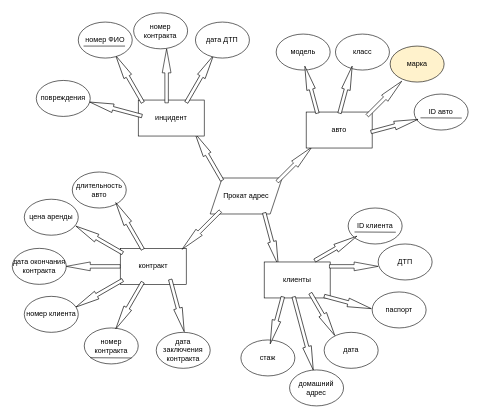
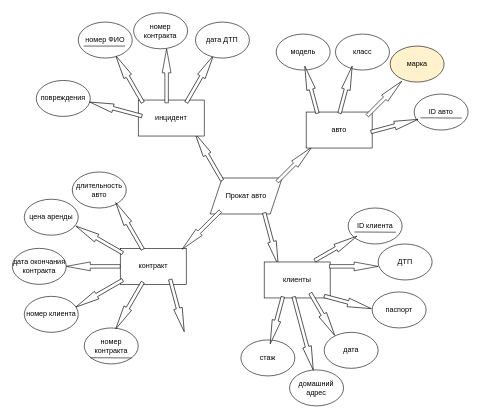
(246, 196) -> (246, 196)
(183, 350) -> none
